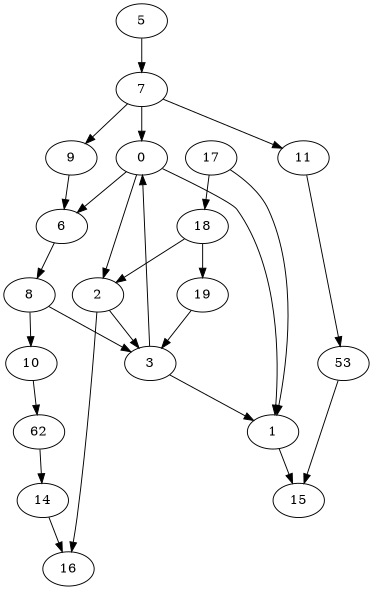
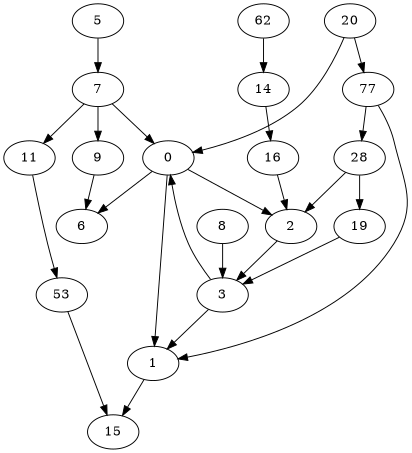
none -> (350, 21)
(211, 158) -> (368, 89)
(203, 226) -> (360, 158)
(48, 256) -> none
(31, 363) -> none
(87, 427) -> (281, 188)
